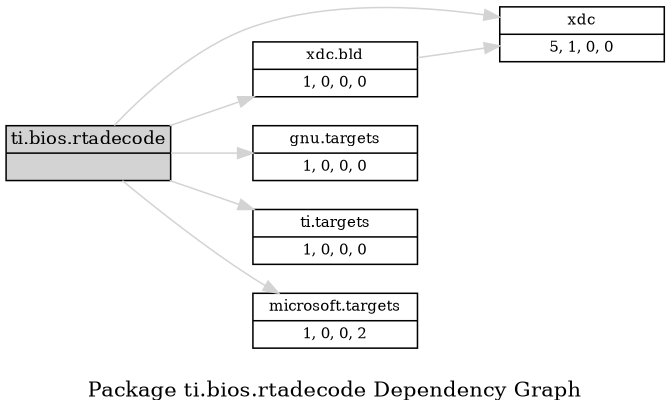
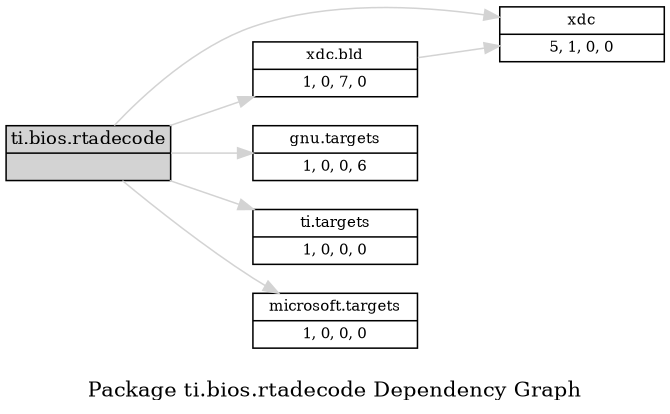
(335, 82) -> (335, 82)
(335, 166) -> (335, 166)
(335, 334) -> (335, 334)
